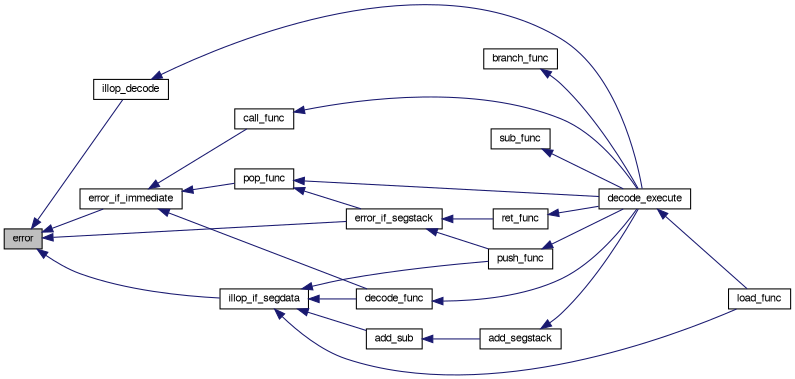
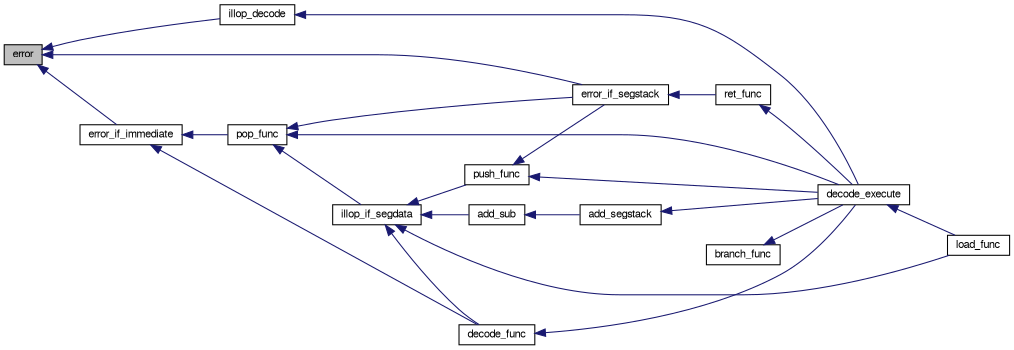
(264, 119) -> none
(521, 139) -> none
(462, 241) -> (569, 128)
(130, 287) -> (322, 178)
